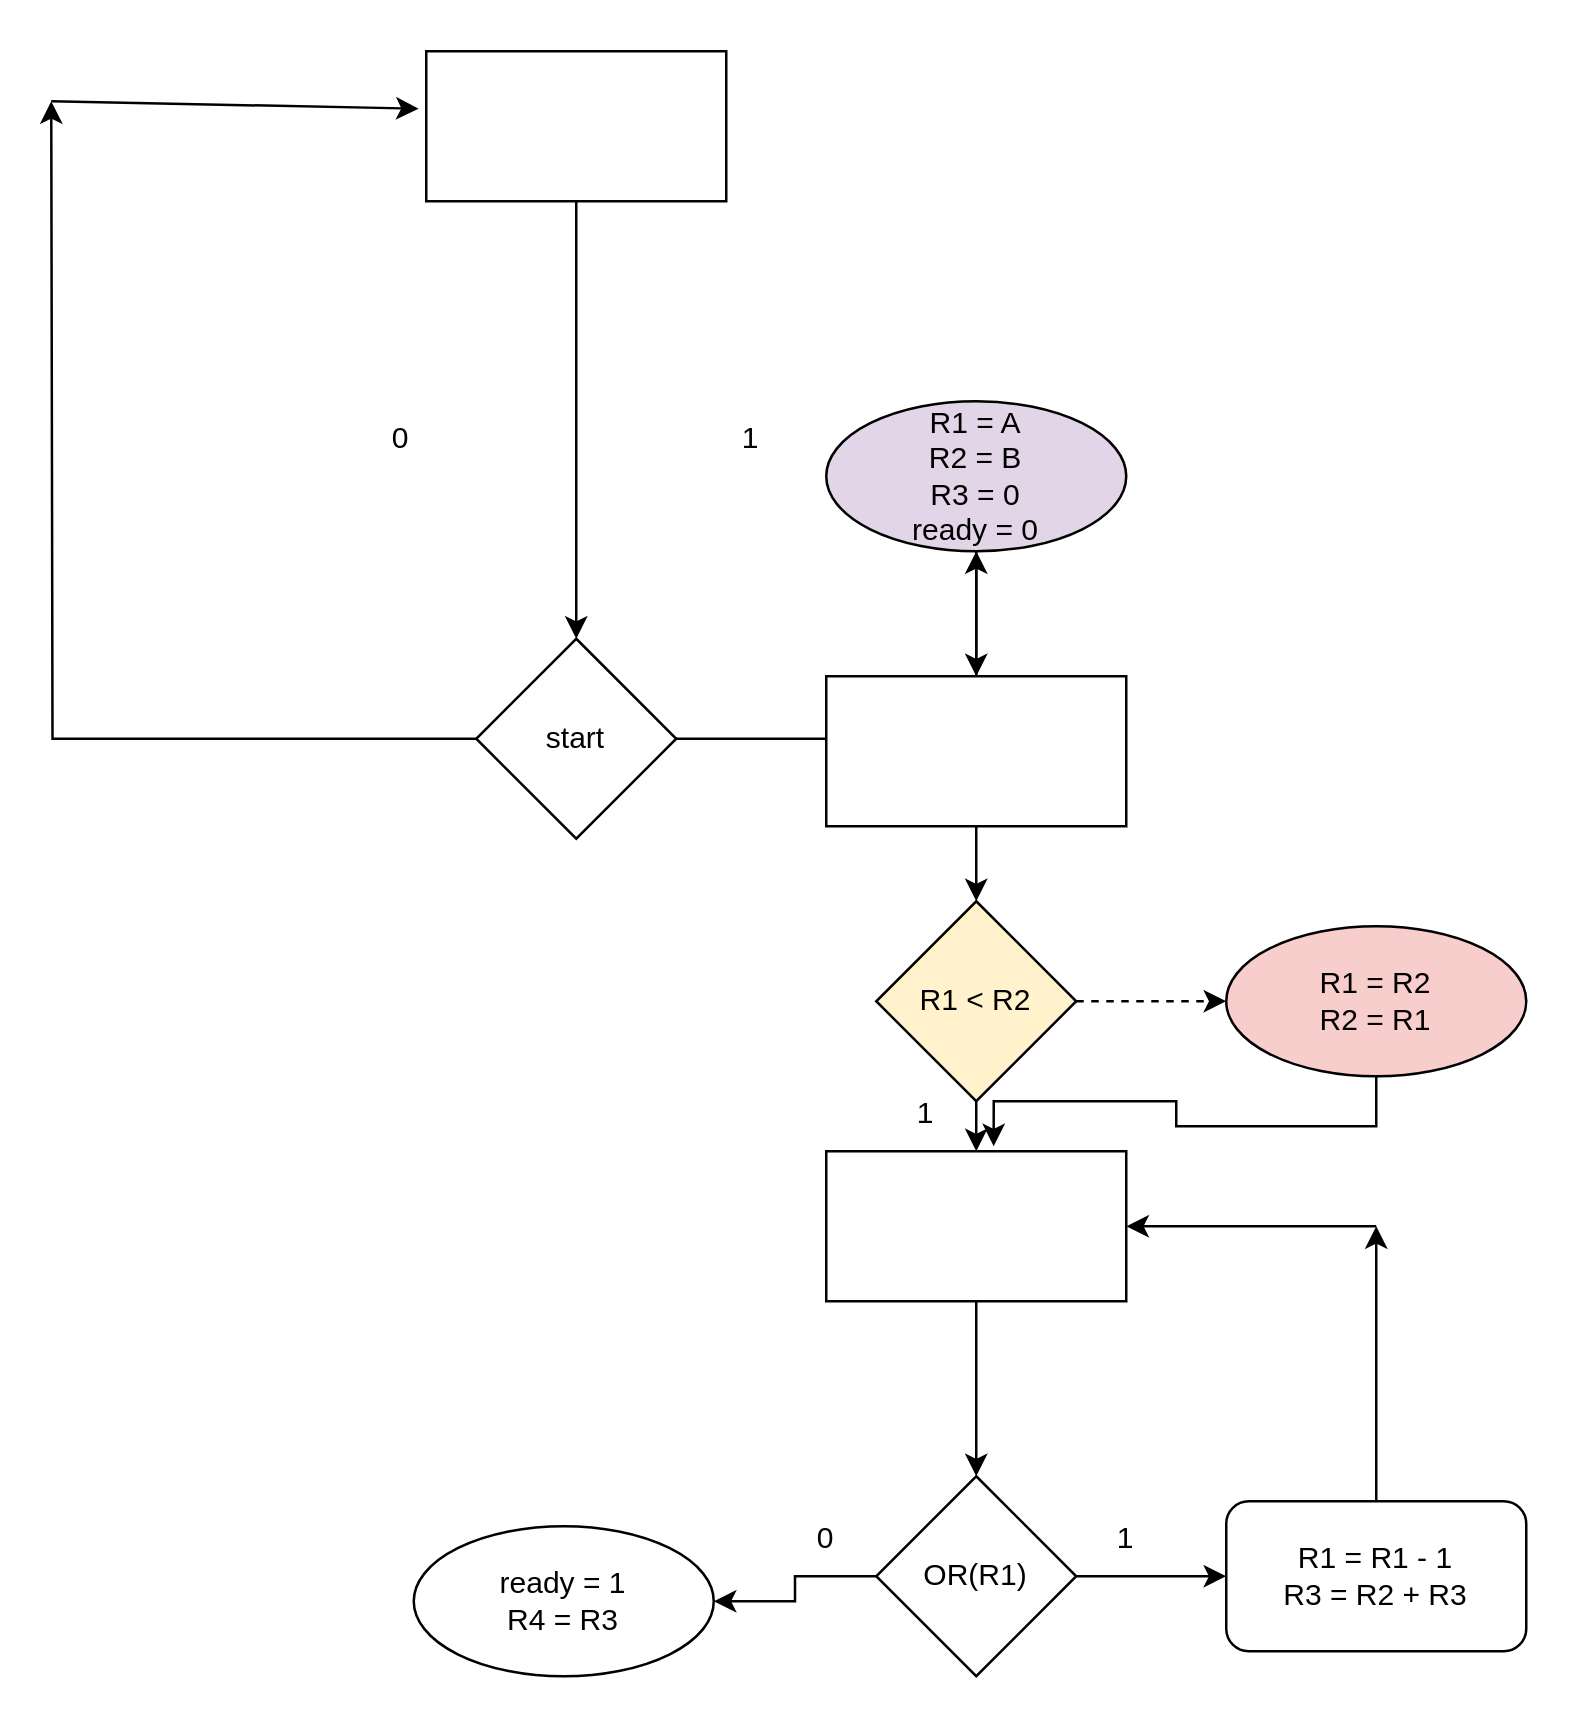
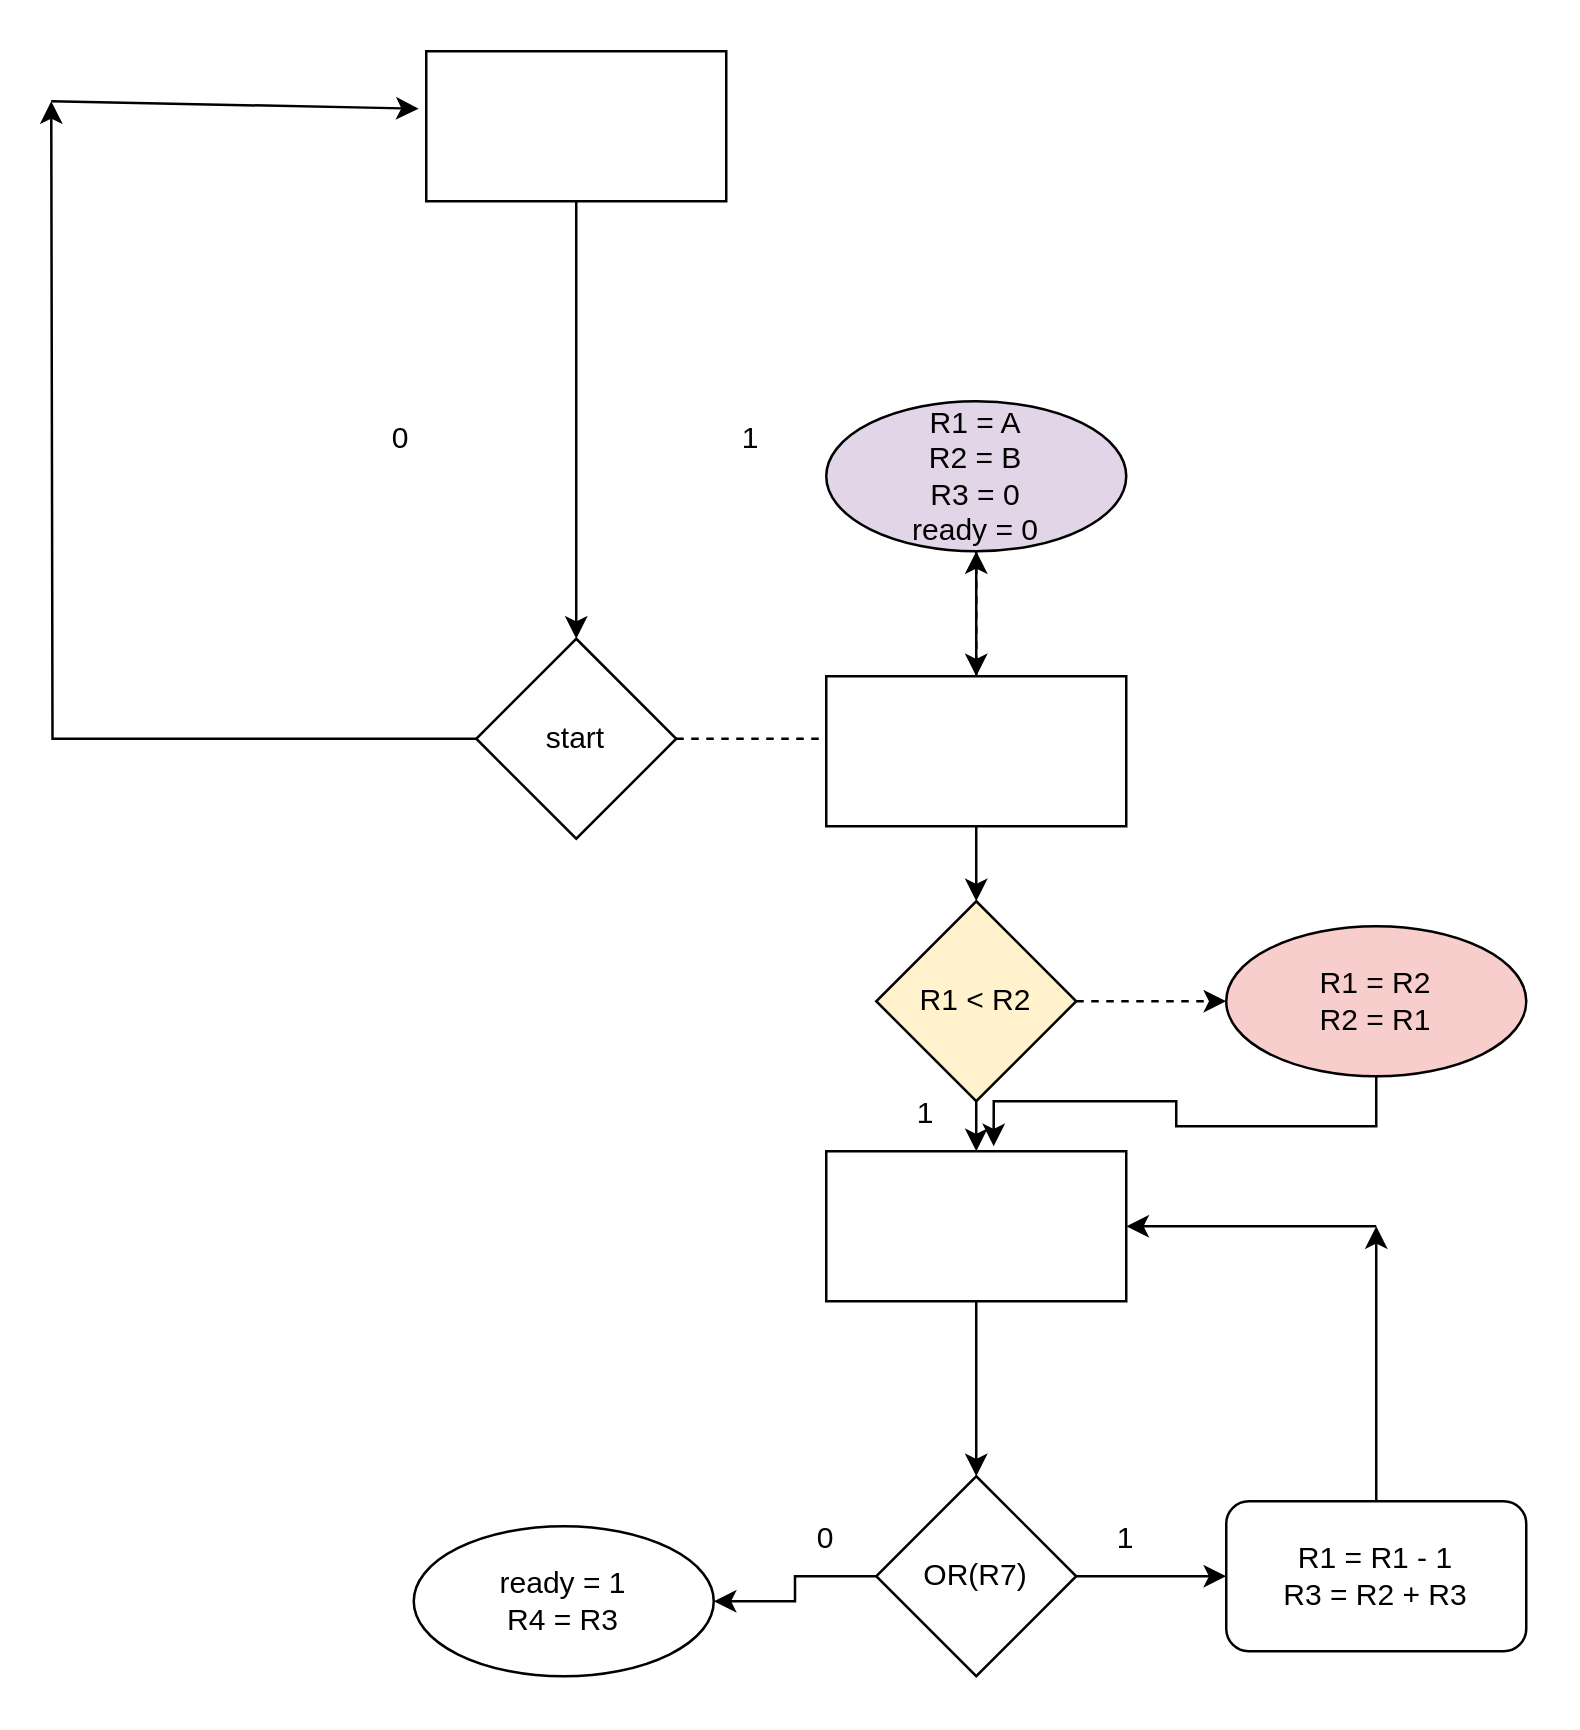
(752, 739) -> (752, 739)
(976, 1576) -> (976, 1576)
